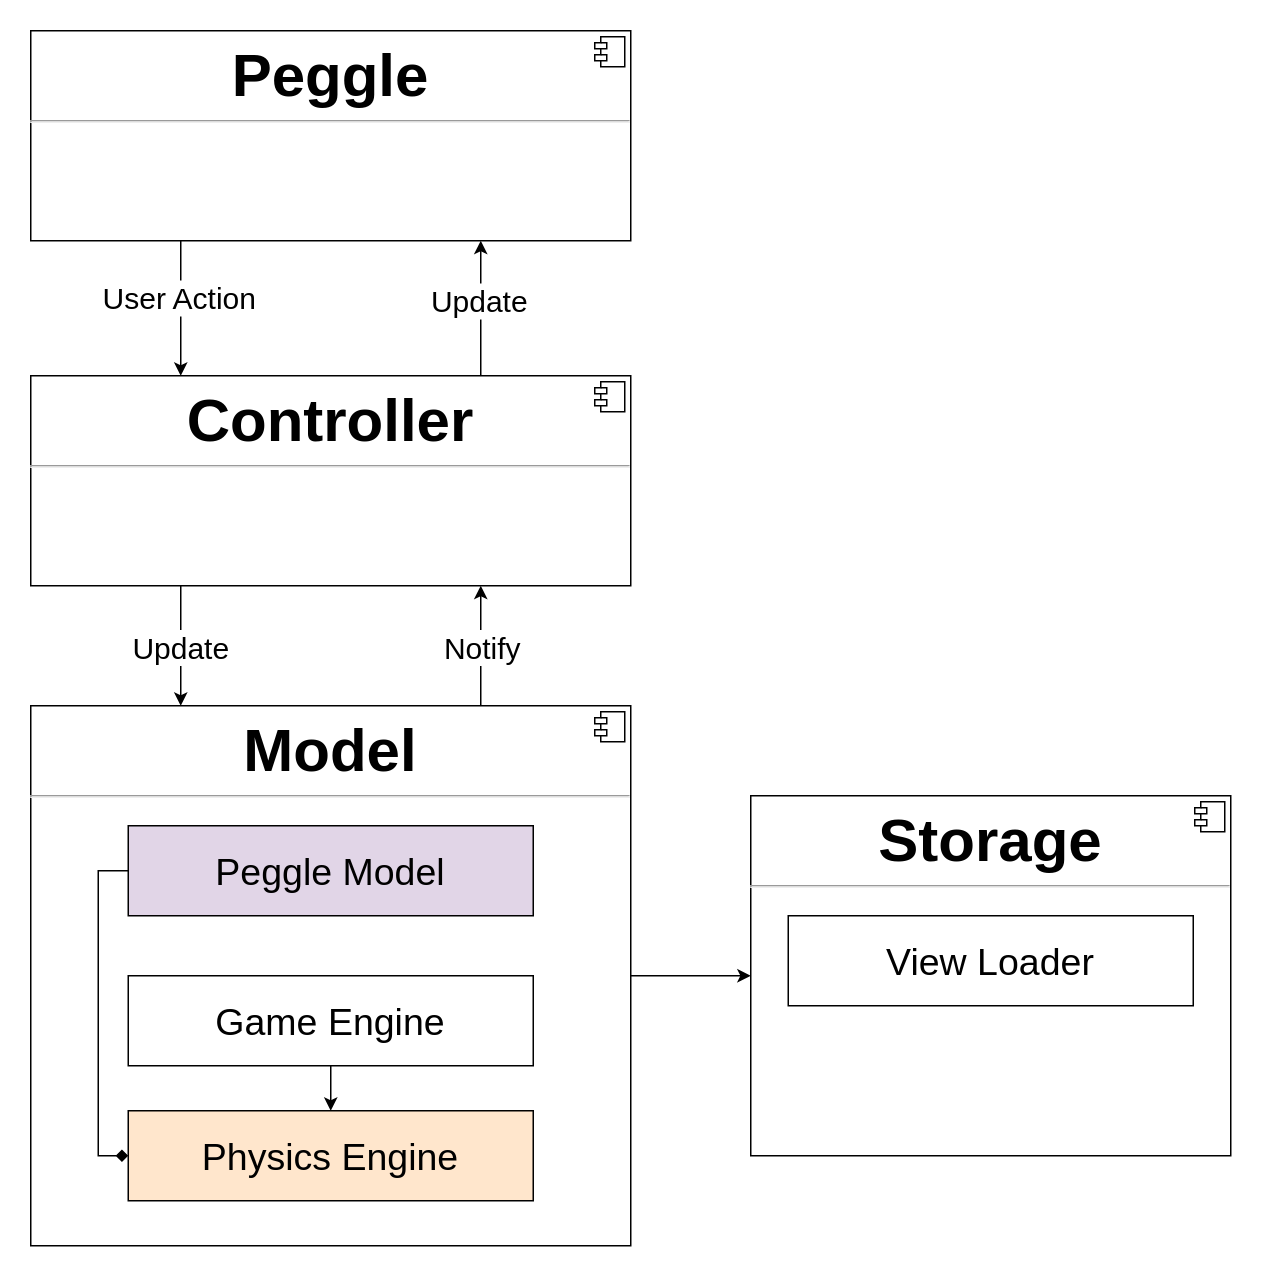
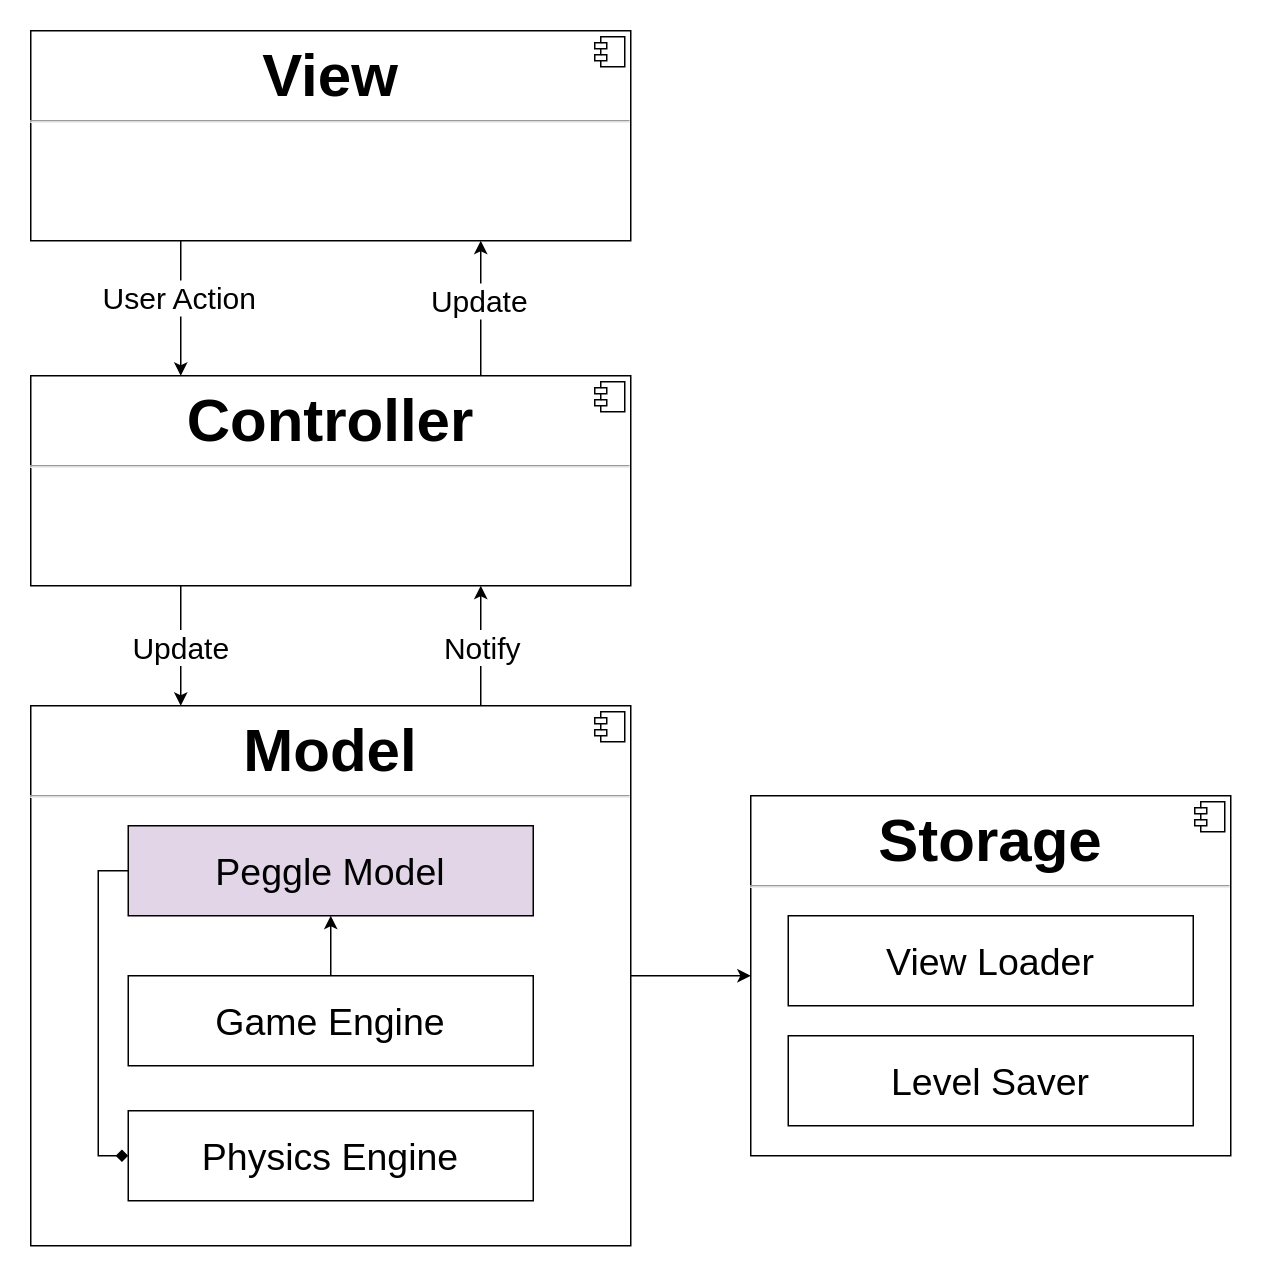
(59, 31) -> (49, 31)
none -> (331, 951)
none -> (991, 1081)
(331, 1083) -> none
(331, 1156) -> (331, 1156)
